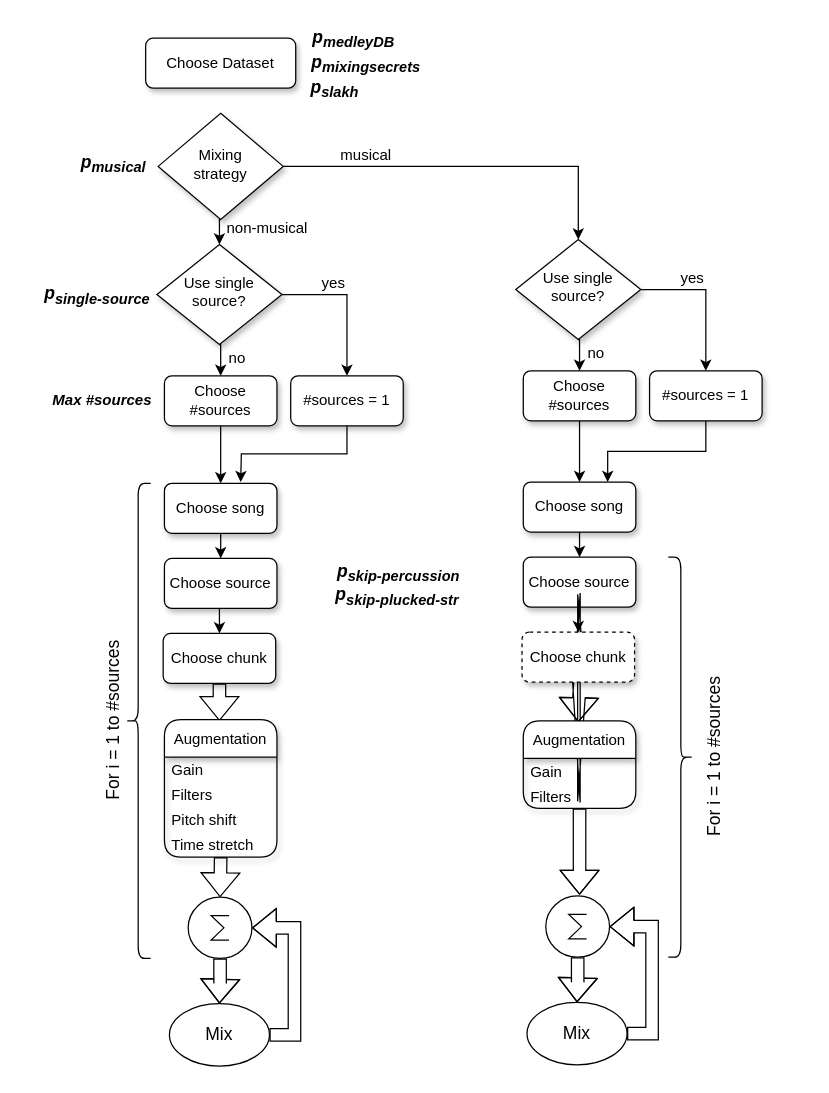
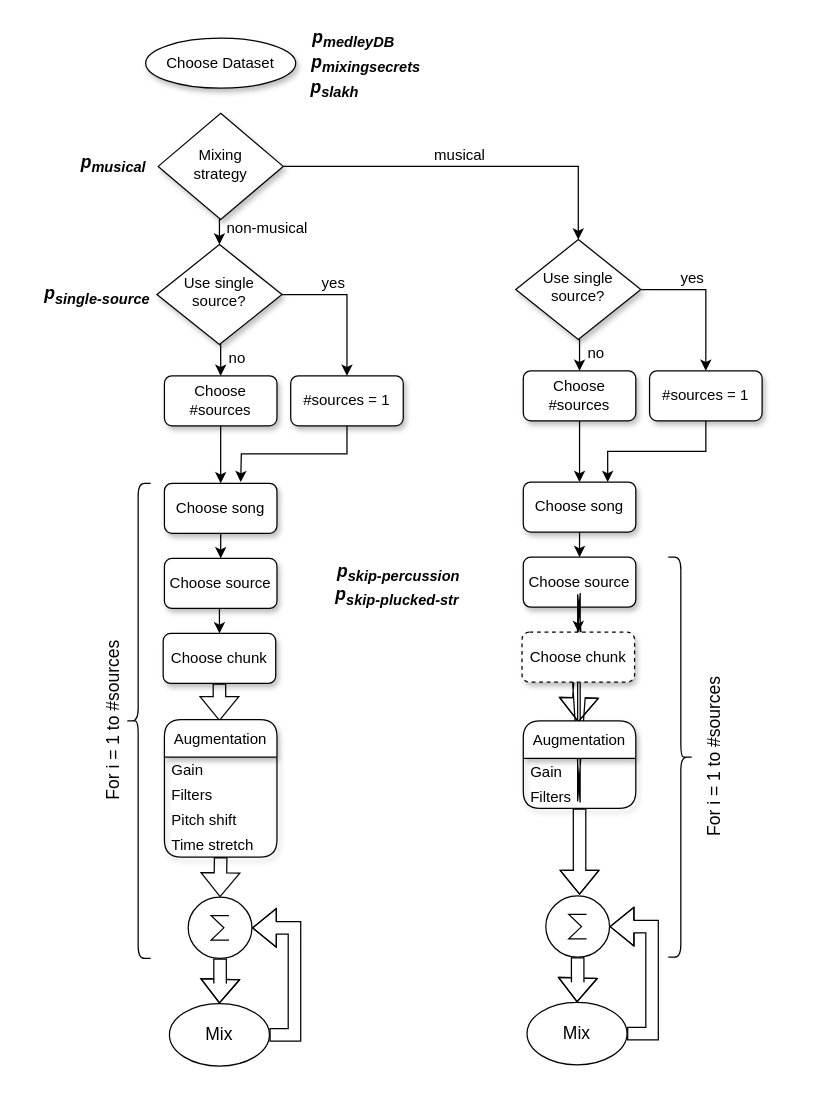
(221, 63) -> (221, 63)
(366, 154) -> (459, 154)
(102, 401) -> none
